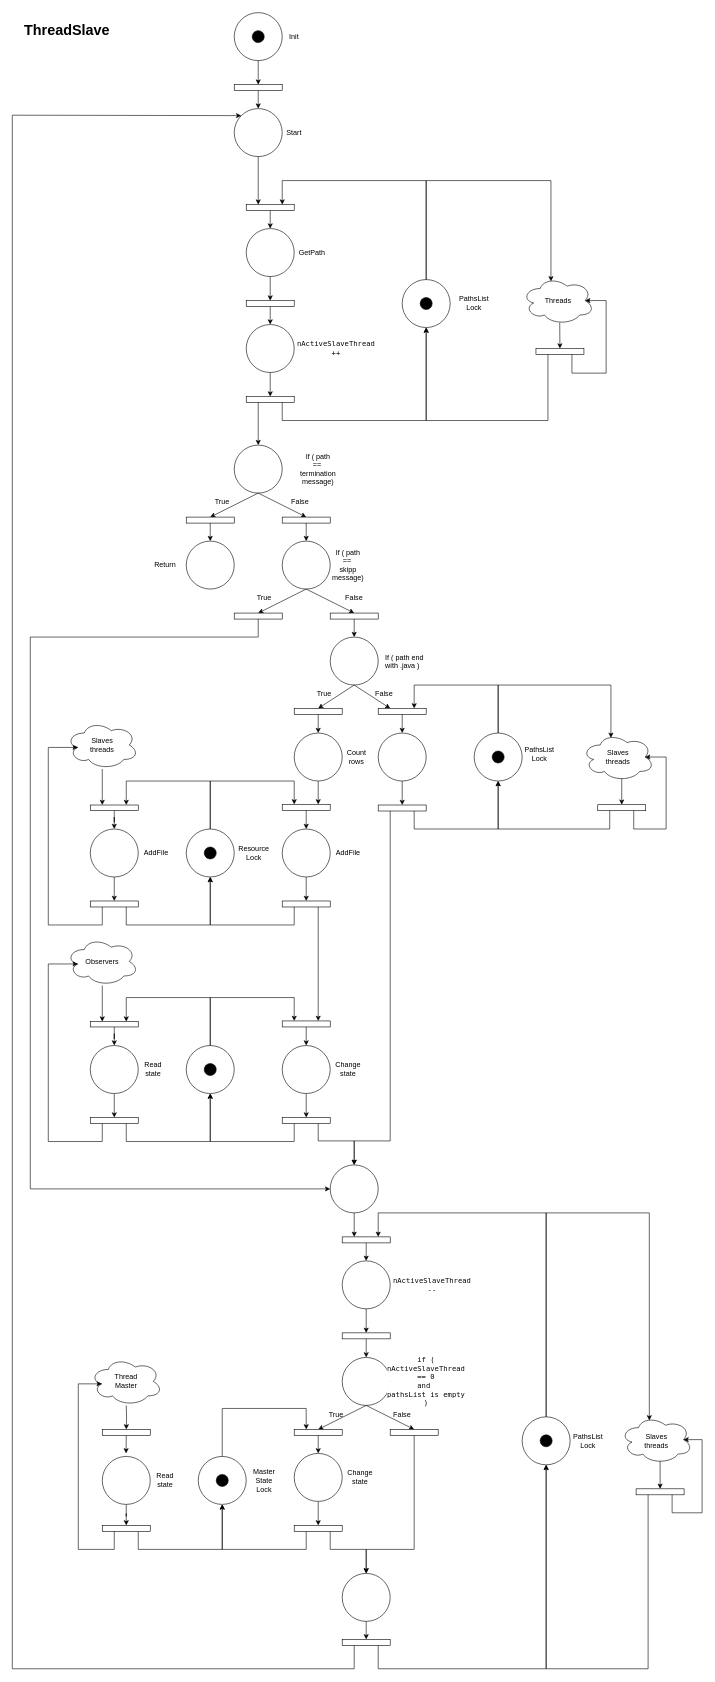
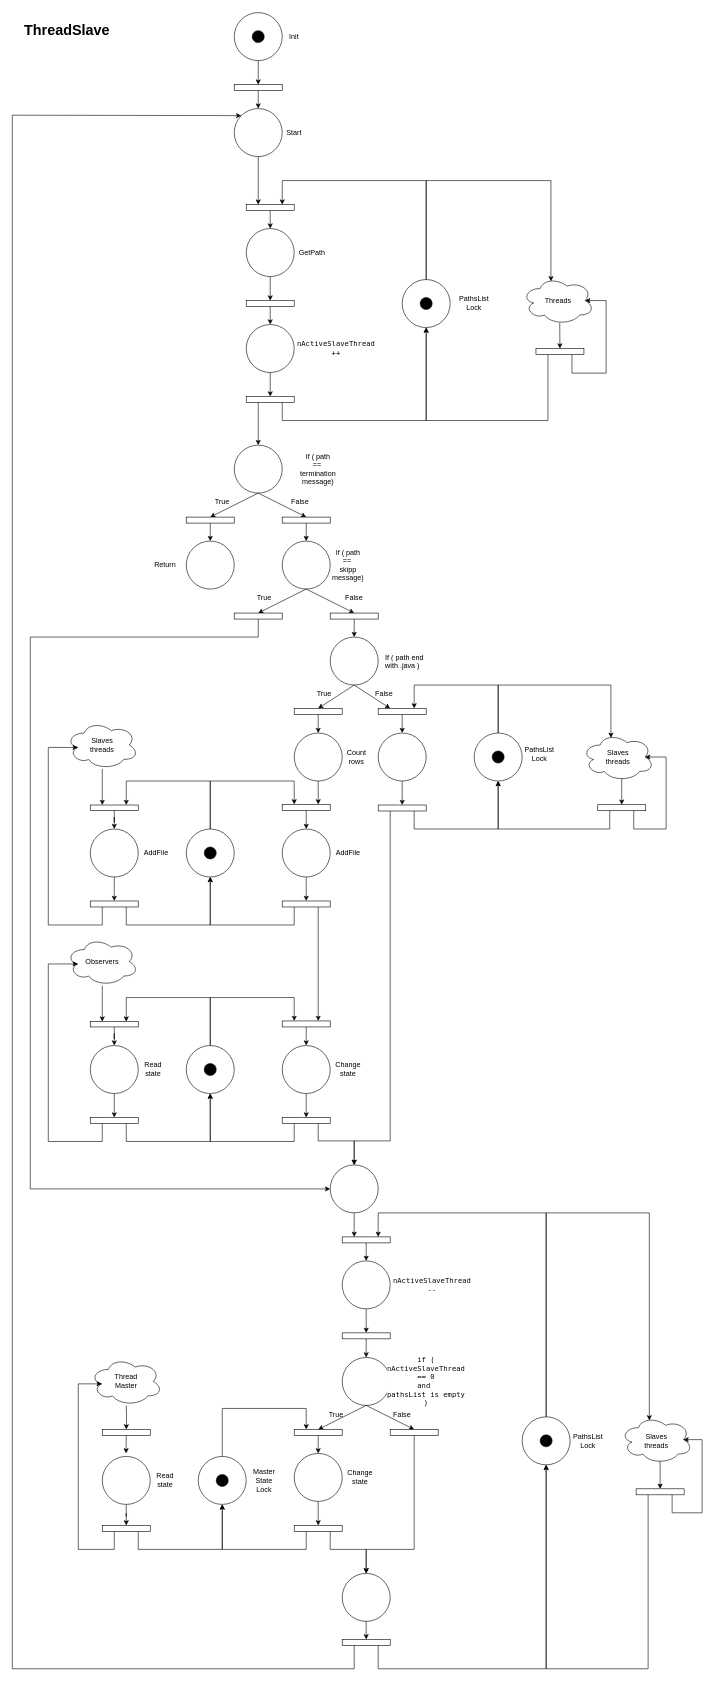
(254, 853) -> none
